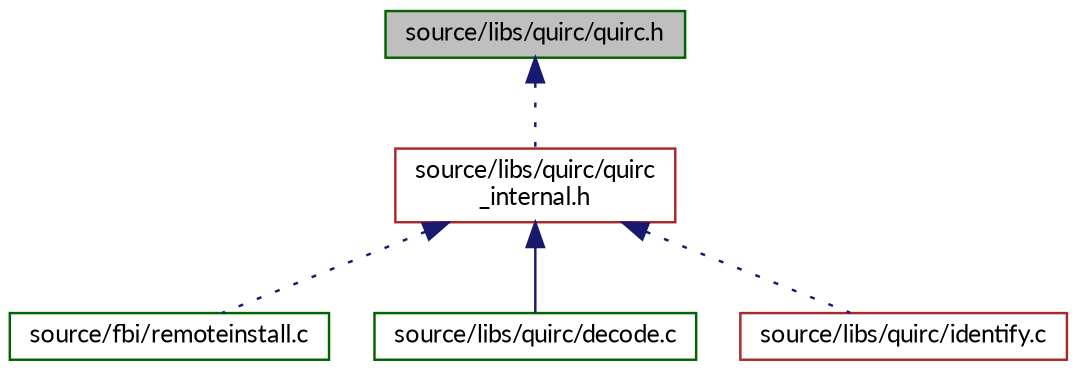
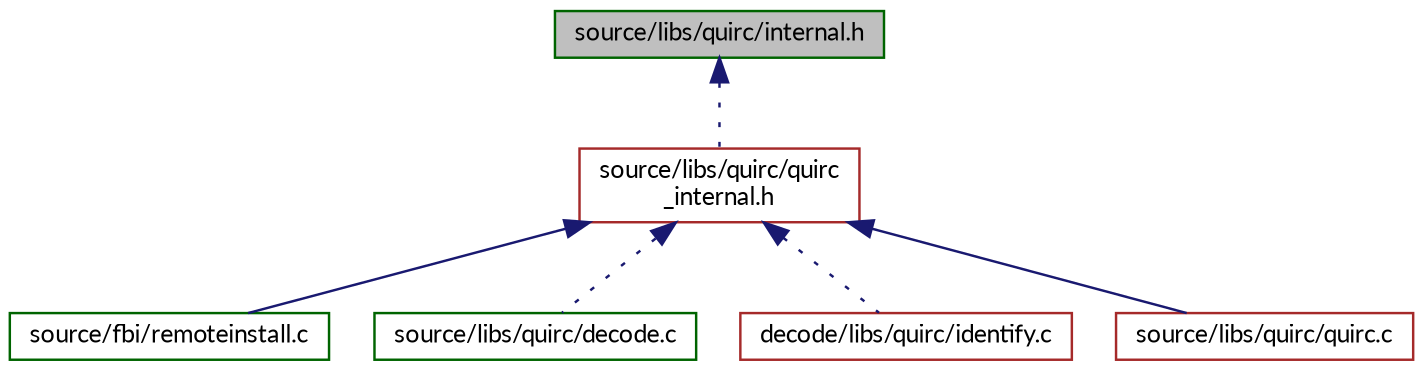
(535, 34) -> (719, 34)
(324, 272) -> (407, 271)
(535, 280) -> (609, 276)
(904, 336) -> (906, 336)
none -> (1265, 336)
